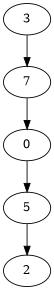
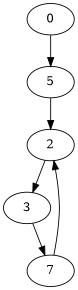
(27, 109) -> (59, 212)
none -> (41, 172)
